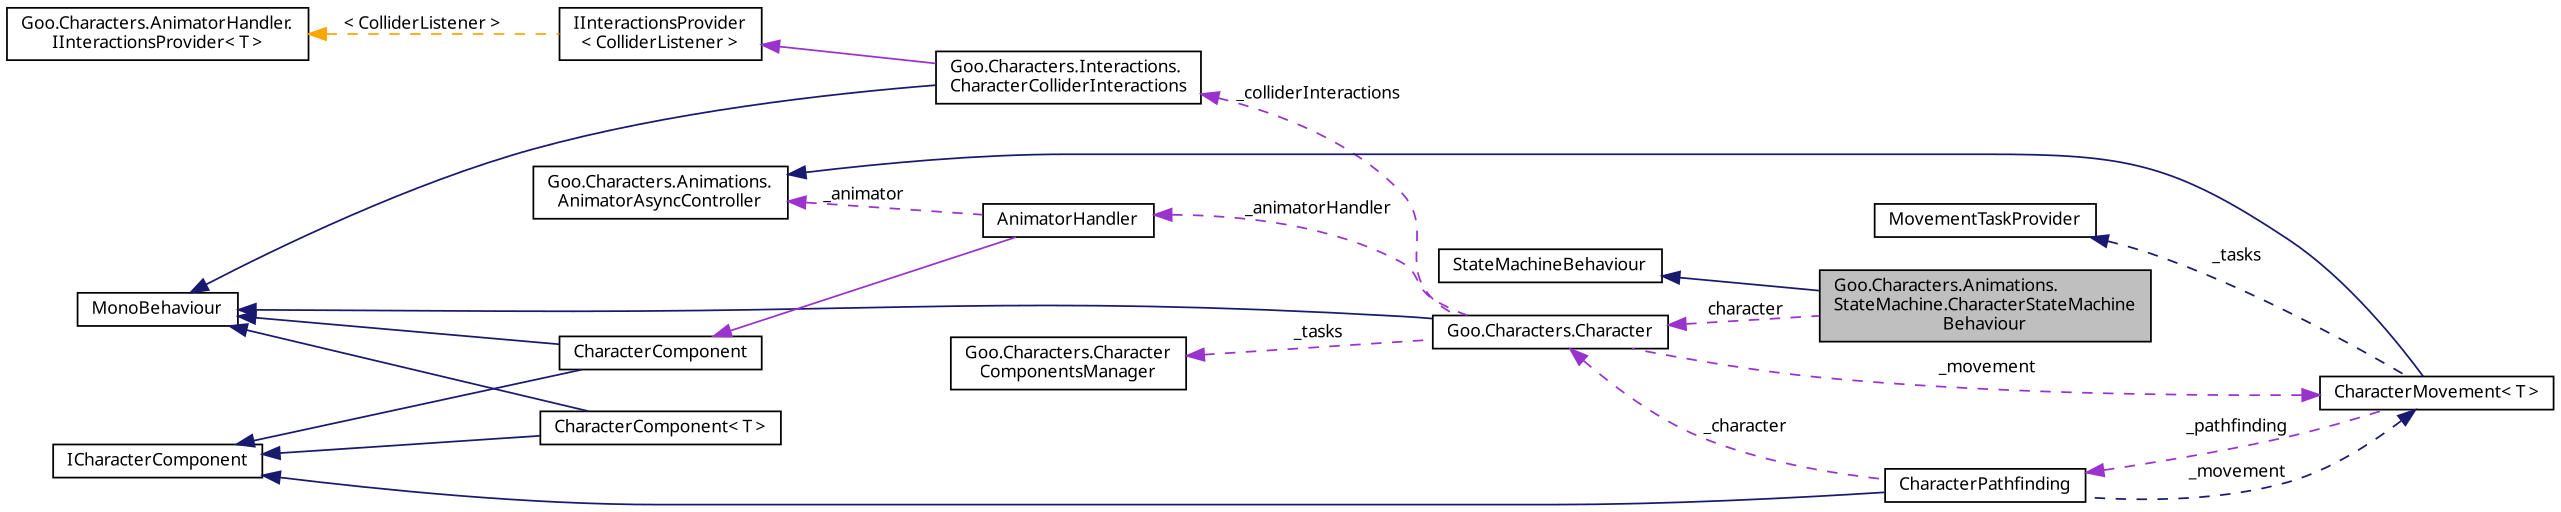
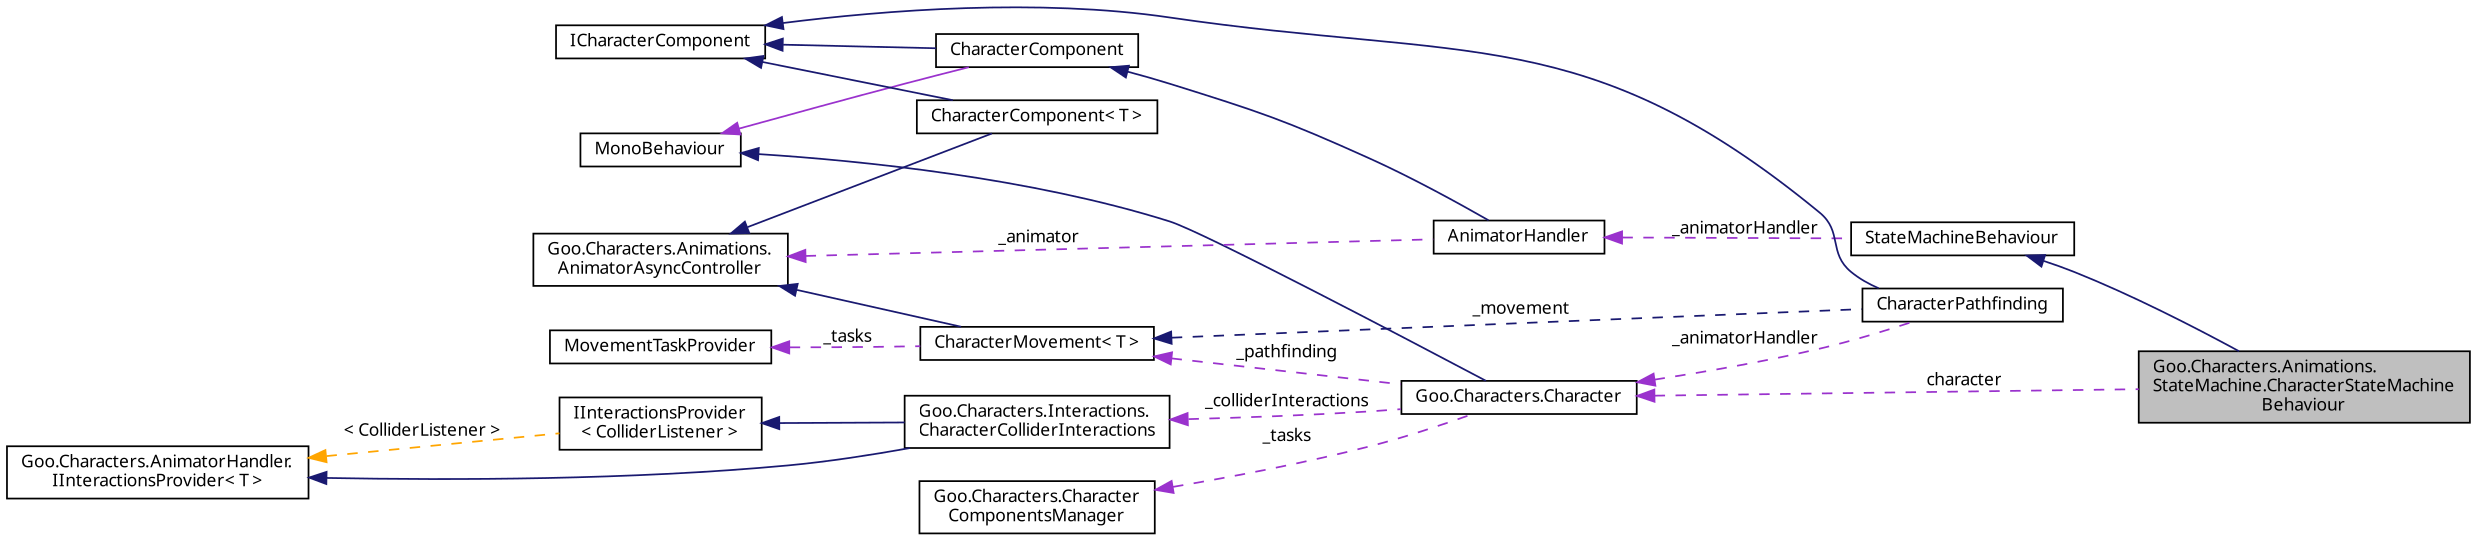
(857, 55) -> (842, 423)
(559, 142) -> (619, 476)
(1332, 235) -> (1737, 238)
(873, 284) -> (1313, 134)
(2262, 299) -> (855, 347)
(407, 331) -> (854, 97)
(1985, 368) -> (1286, 353)
(418, 371) -> (870, 180)
(1744, 427) -> (1744, 339)
(2246, 446) -> none
